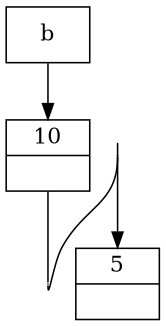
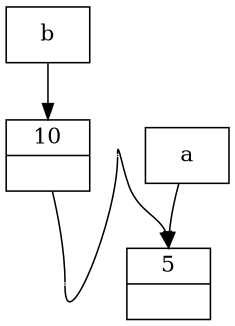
none -> (187, 155)
